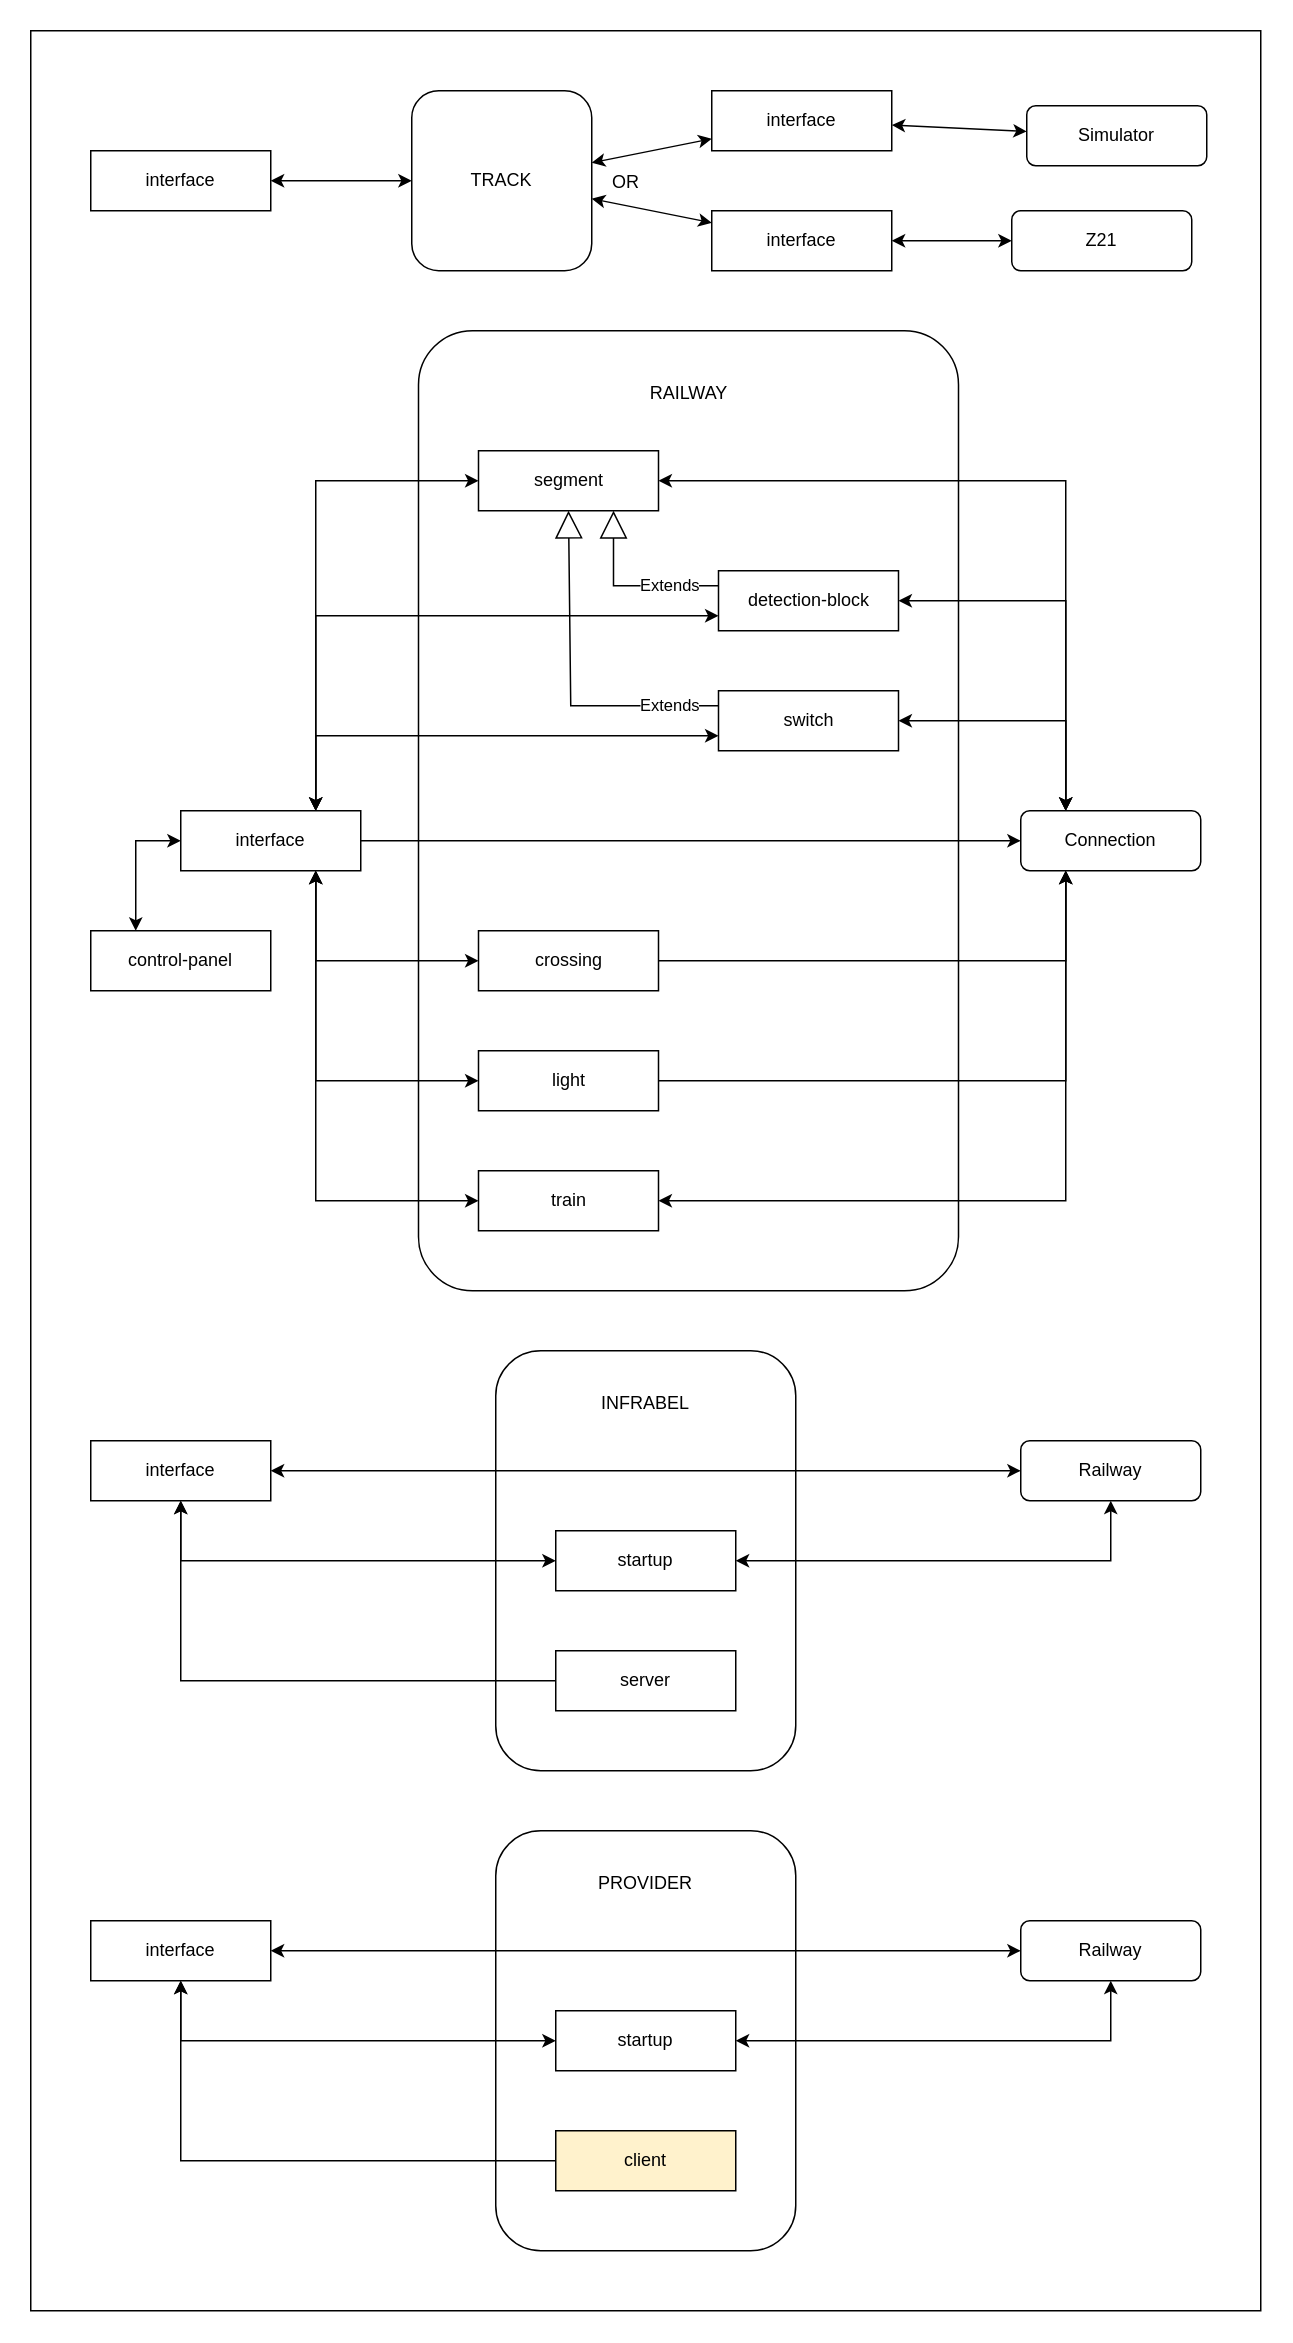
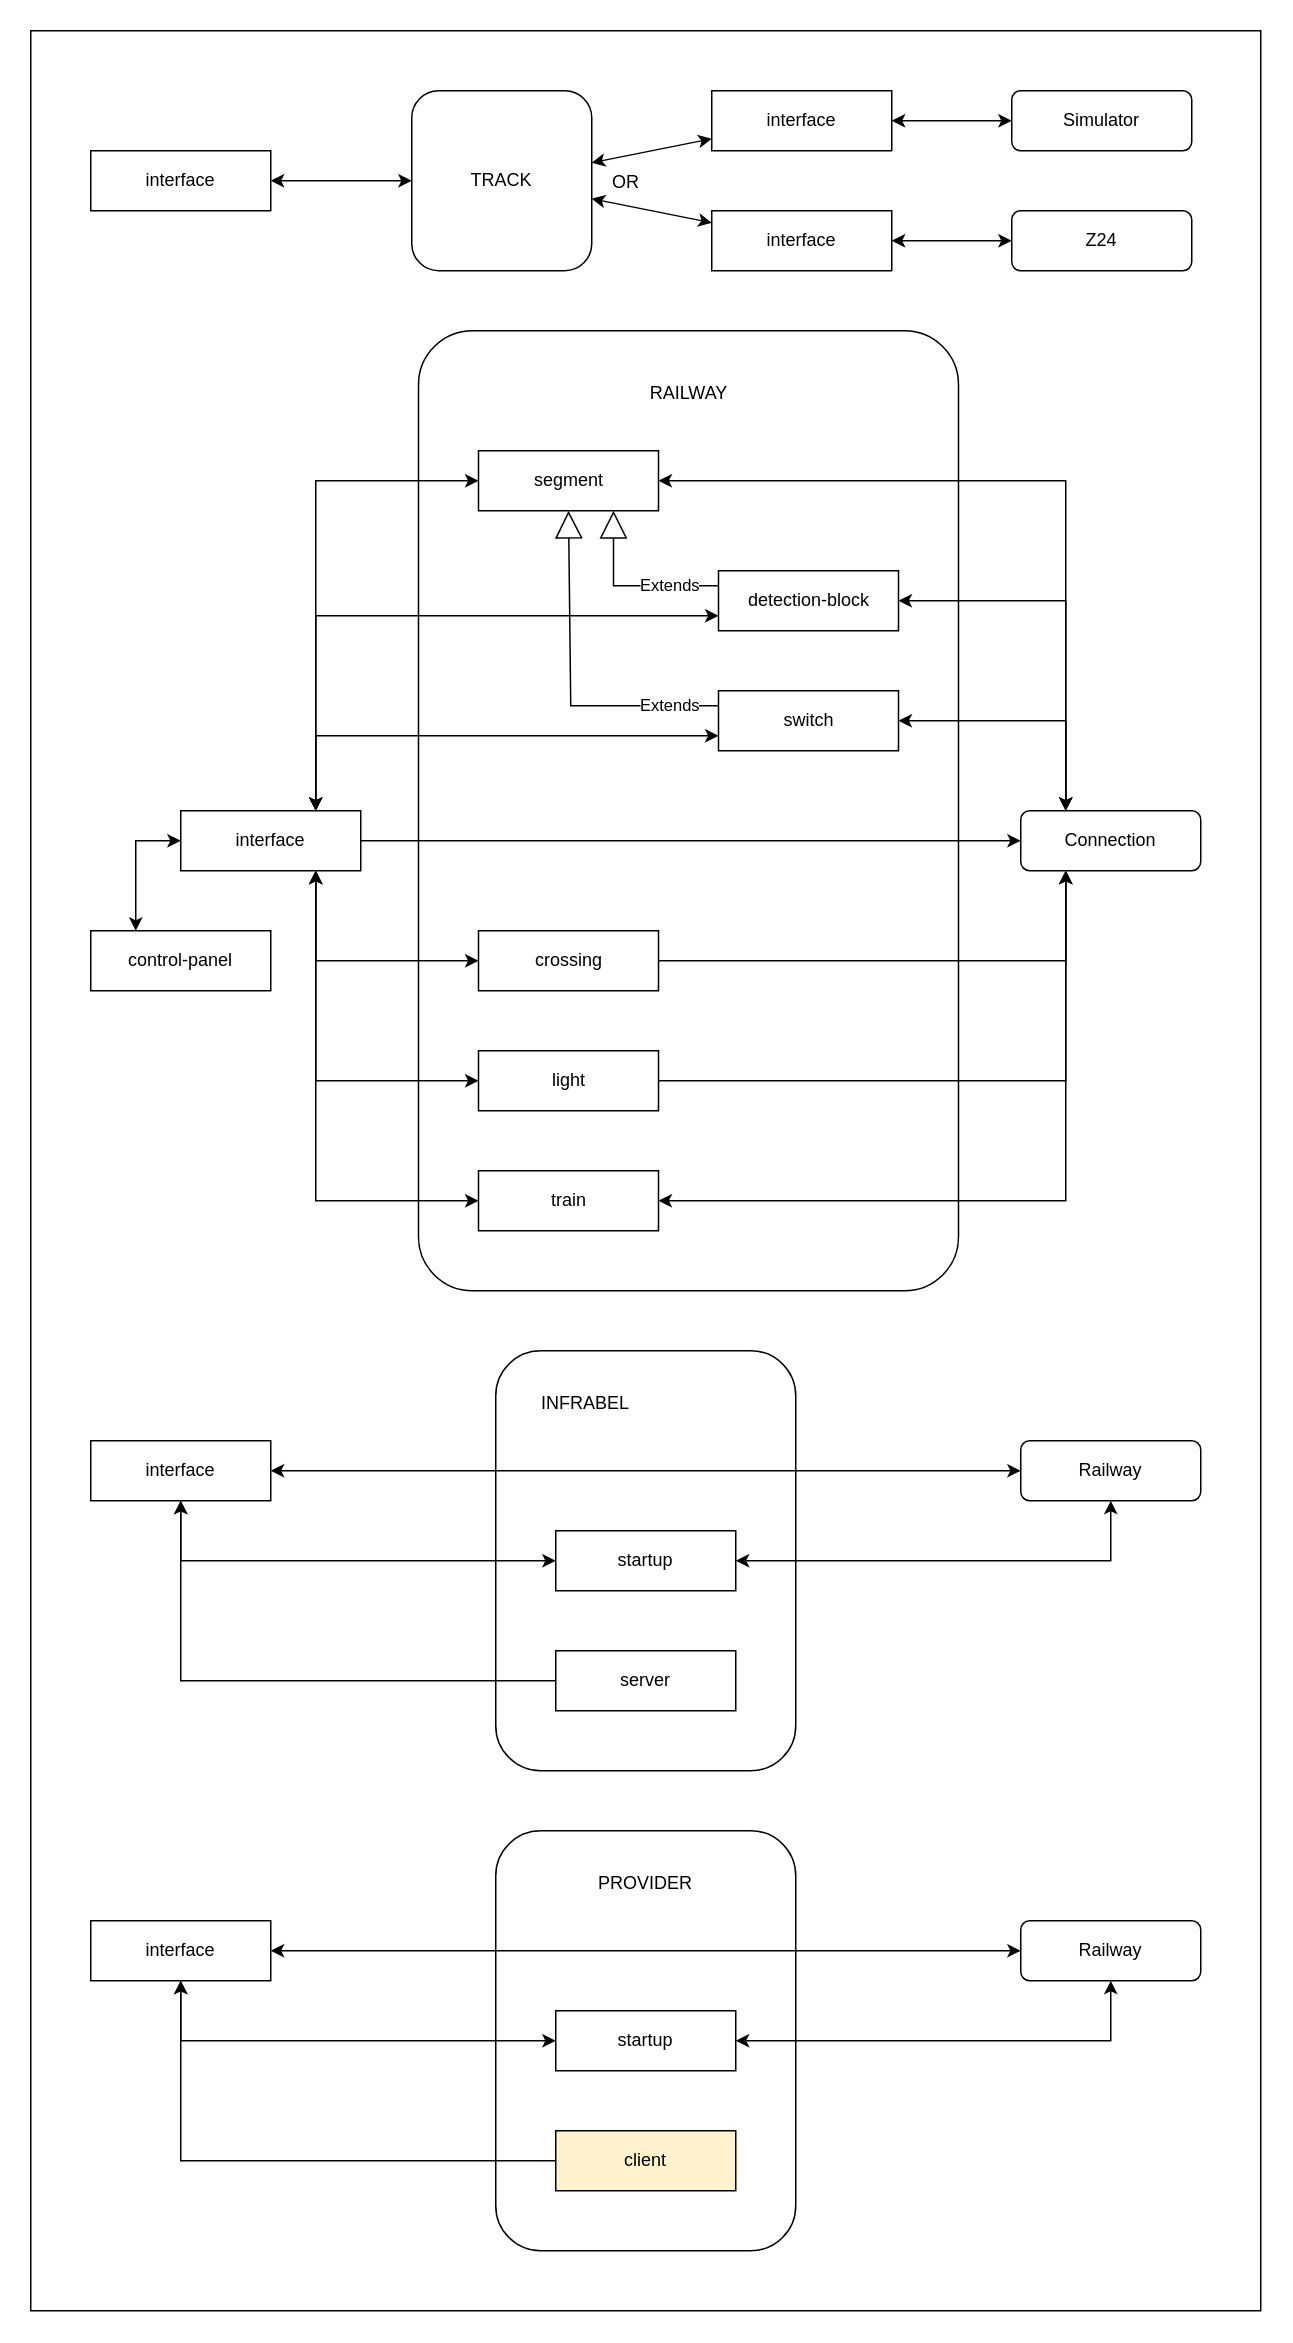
(1117, 136) -> (1102, 121)
(1102, 241) -> (1102, 241)
(646, 1403) -> (586, 1403)
